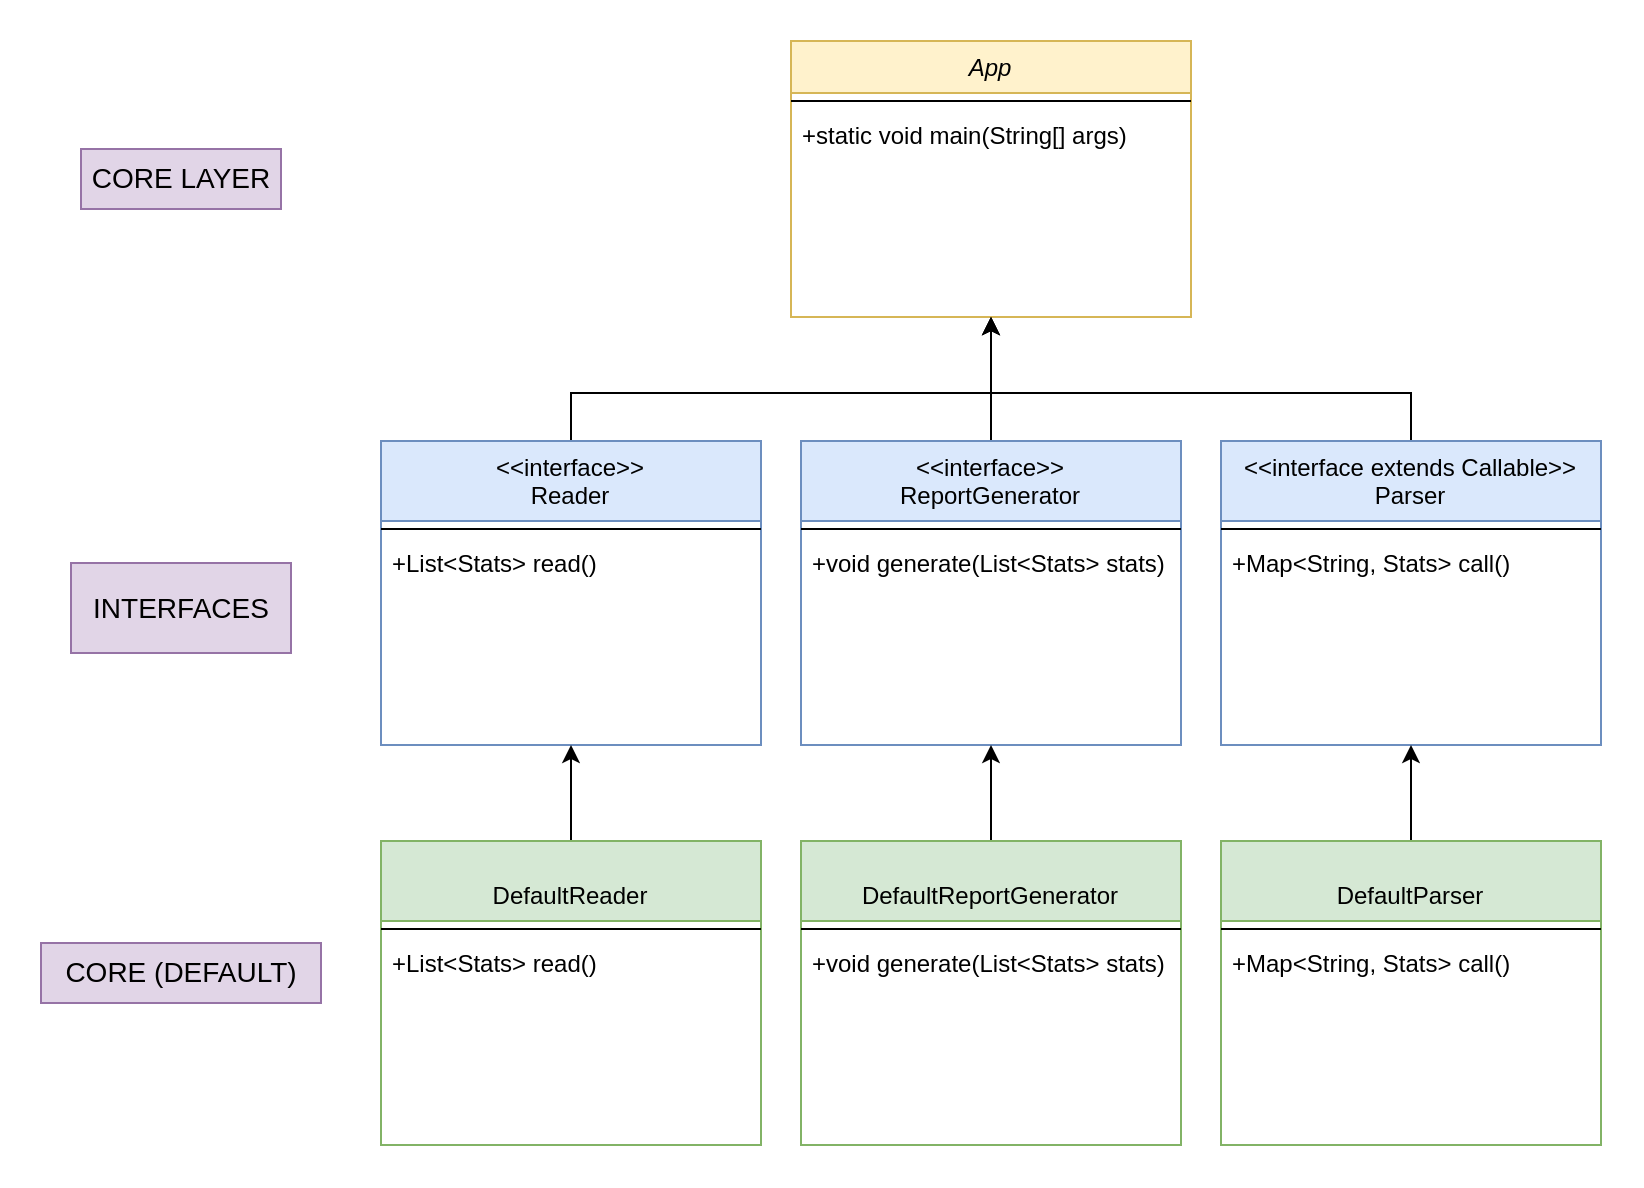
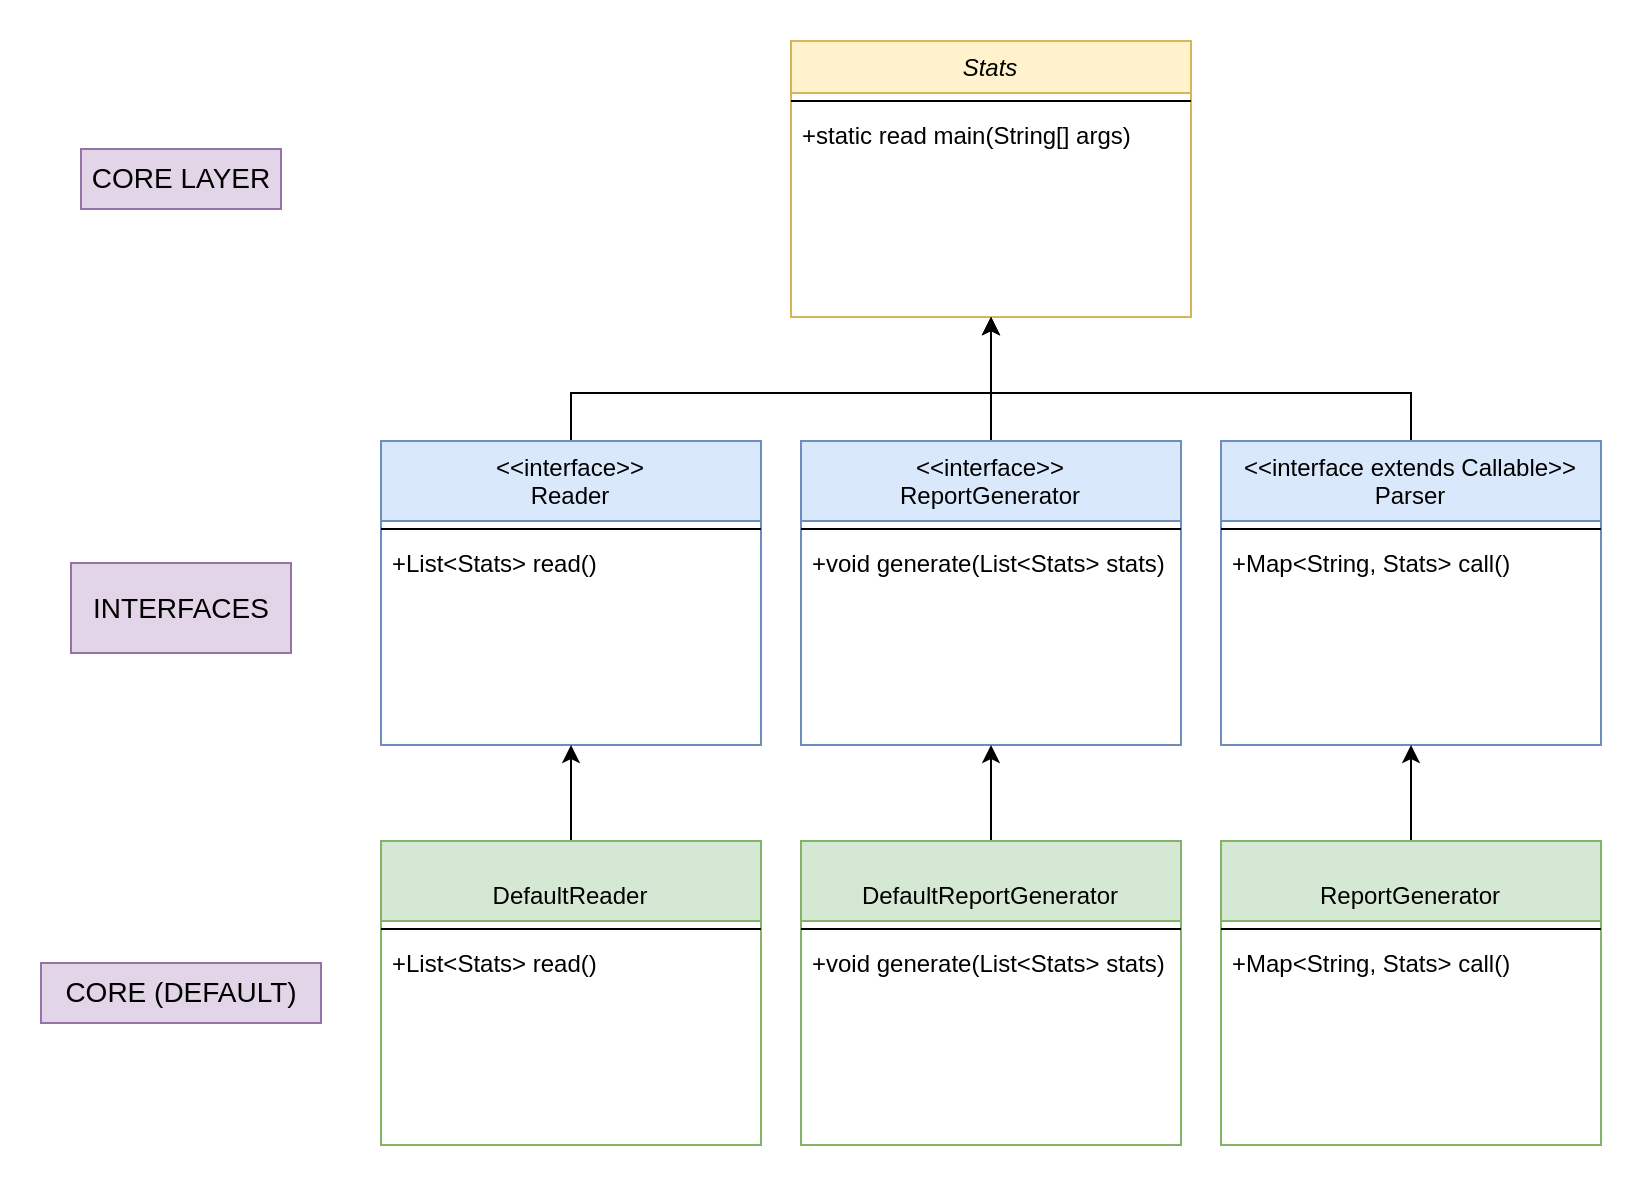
(990, 68) -> (990, 68)
(995, 136) -> (998, 136)
(1410, 896) -> (1410, 896)
(181, 973) -> (181, 993)
